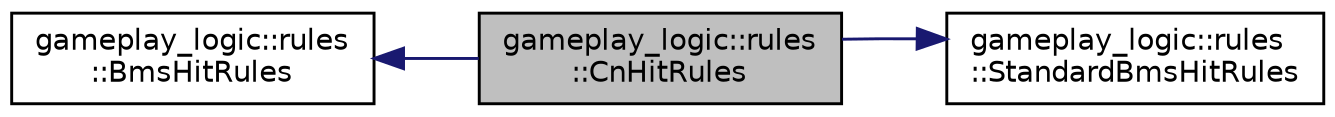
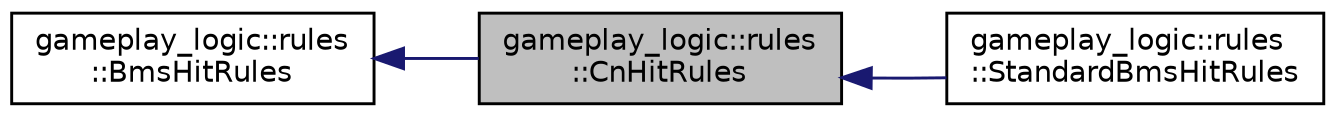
(880, 39) -> (909, 78)
